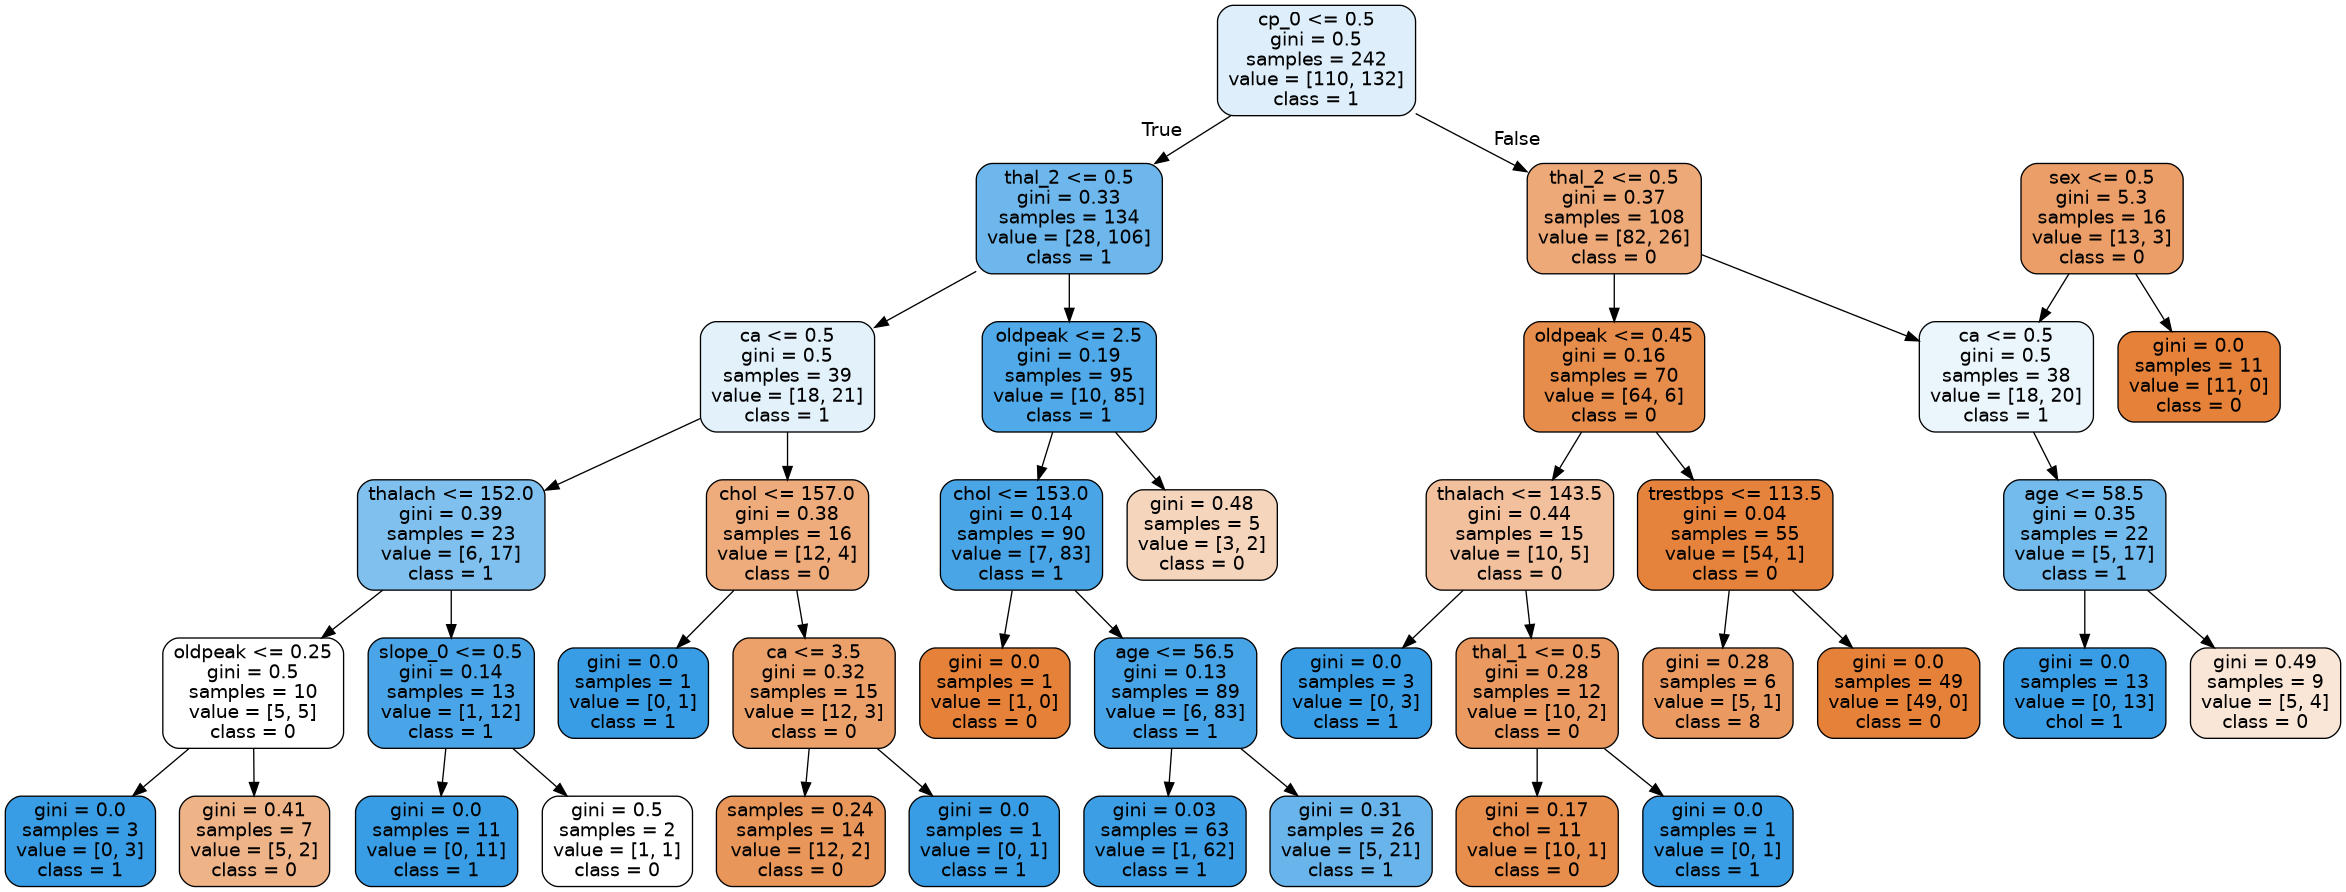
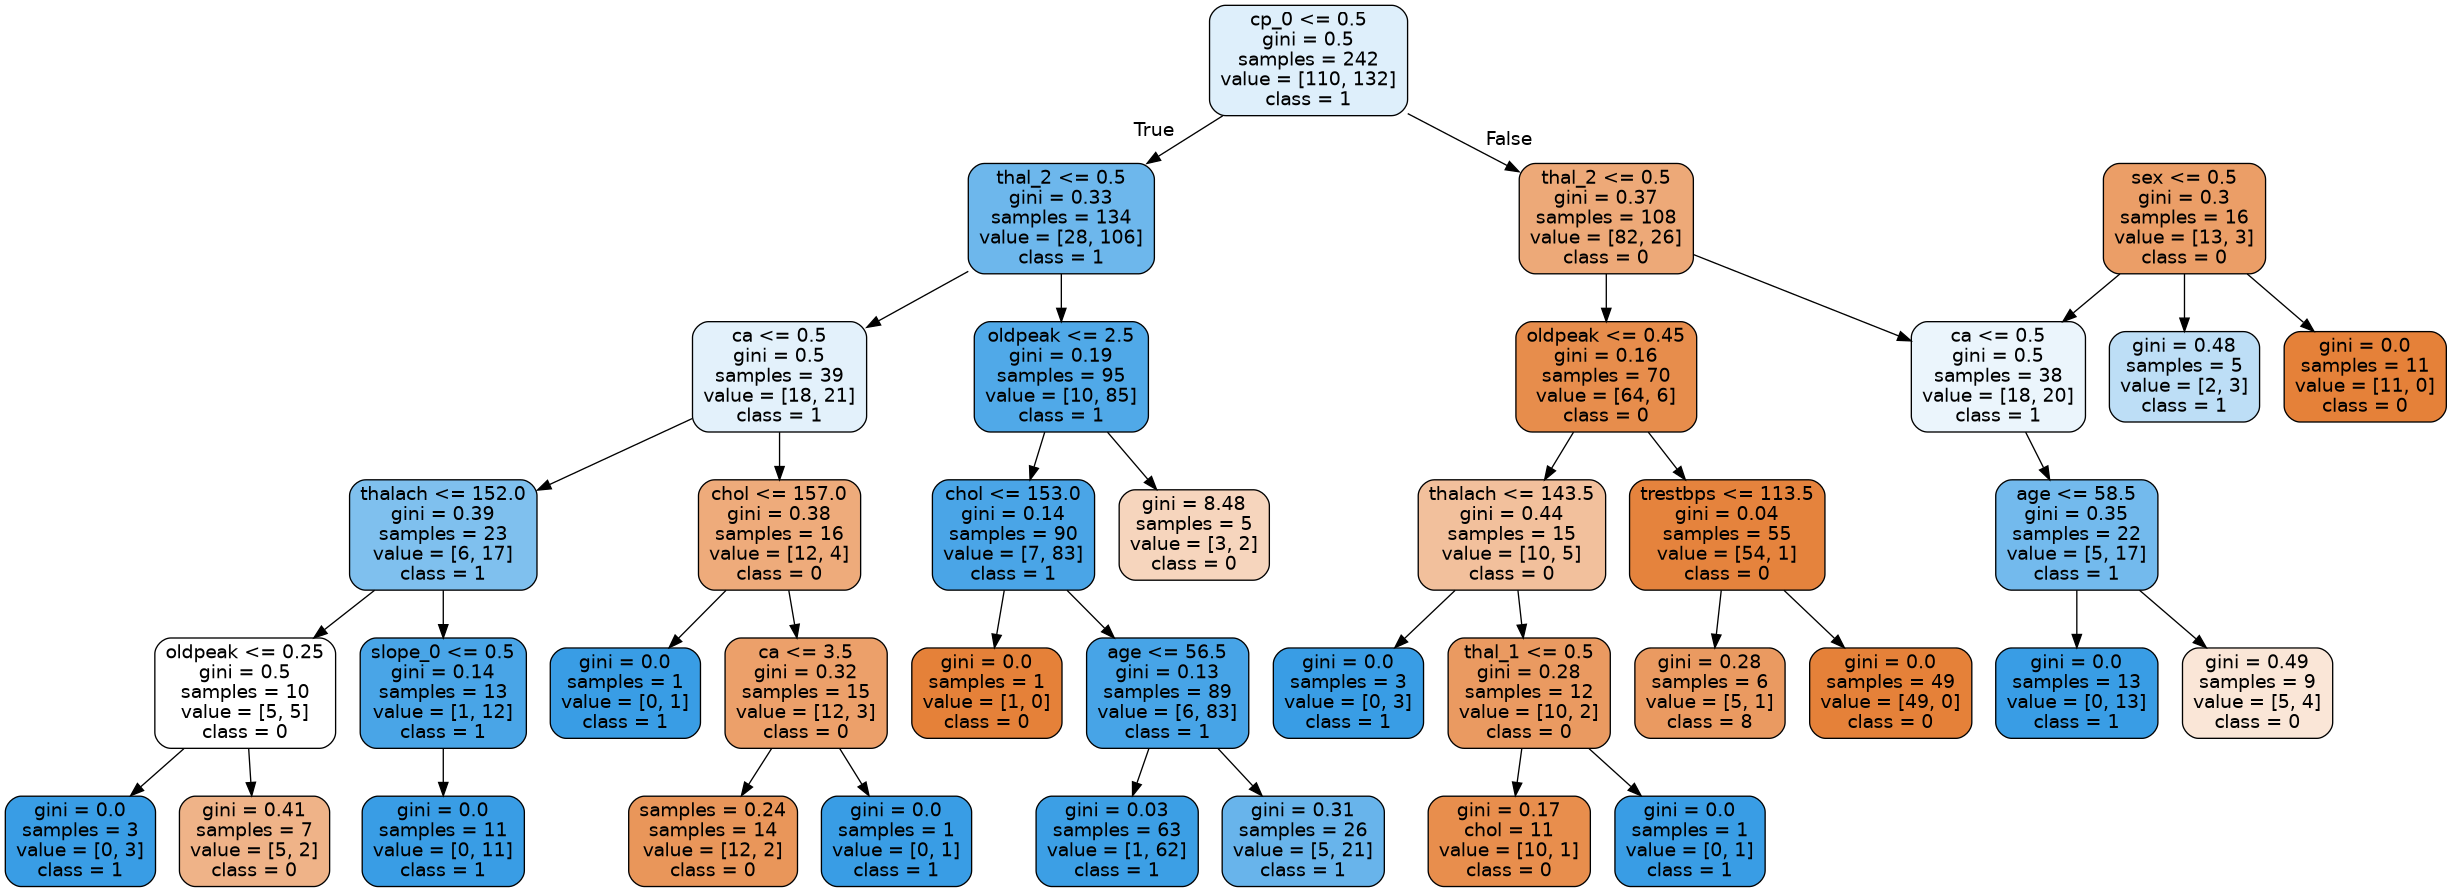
(2102, 219) -> (2184, 219)
none -> (2184, 377)
(1202, 535) -> (1194, 535)
(2085, 693) -> (2077, 693)
(617, 841) -> none
